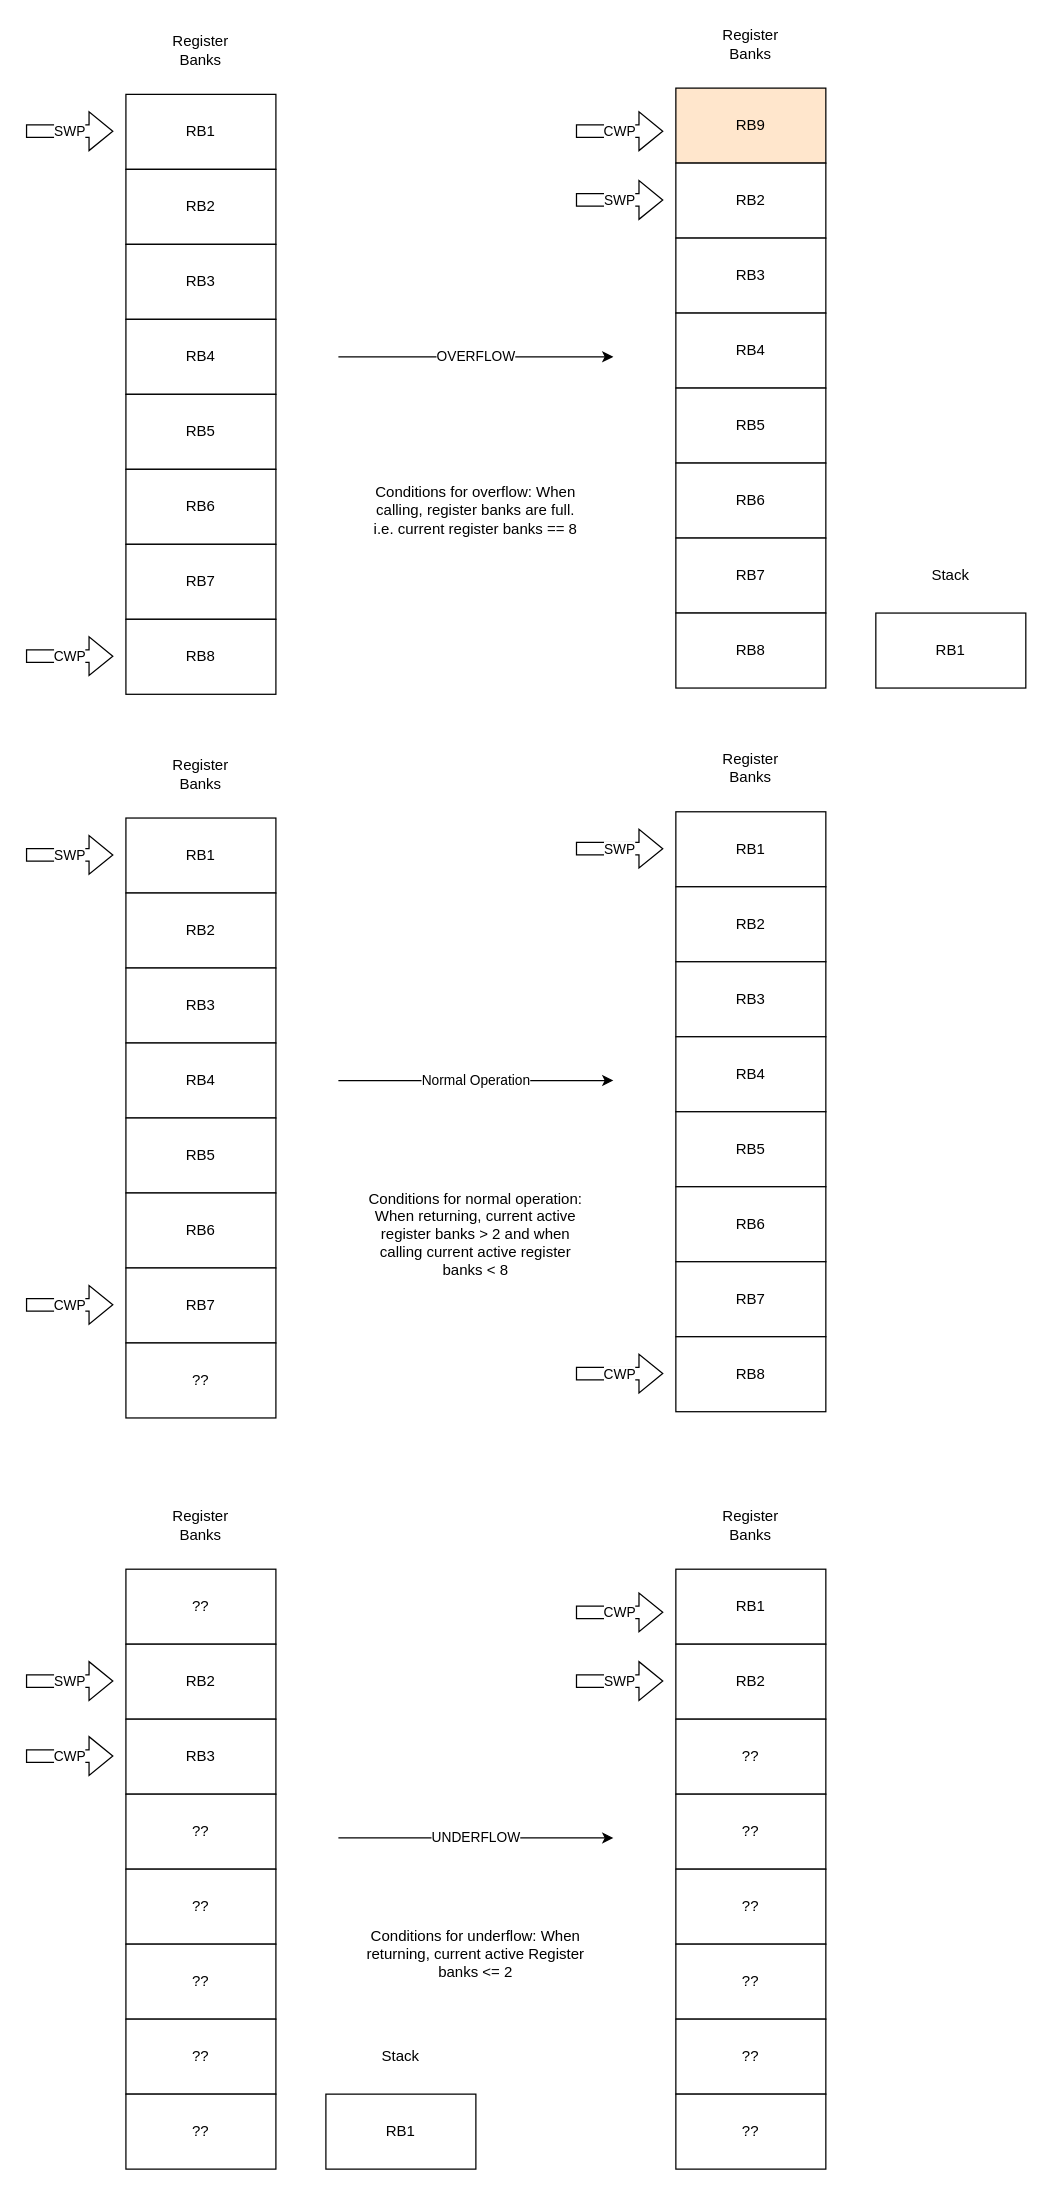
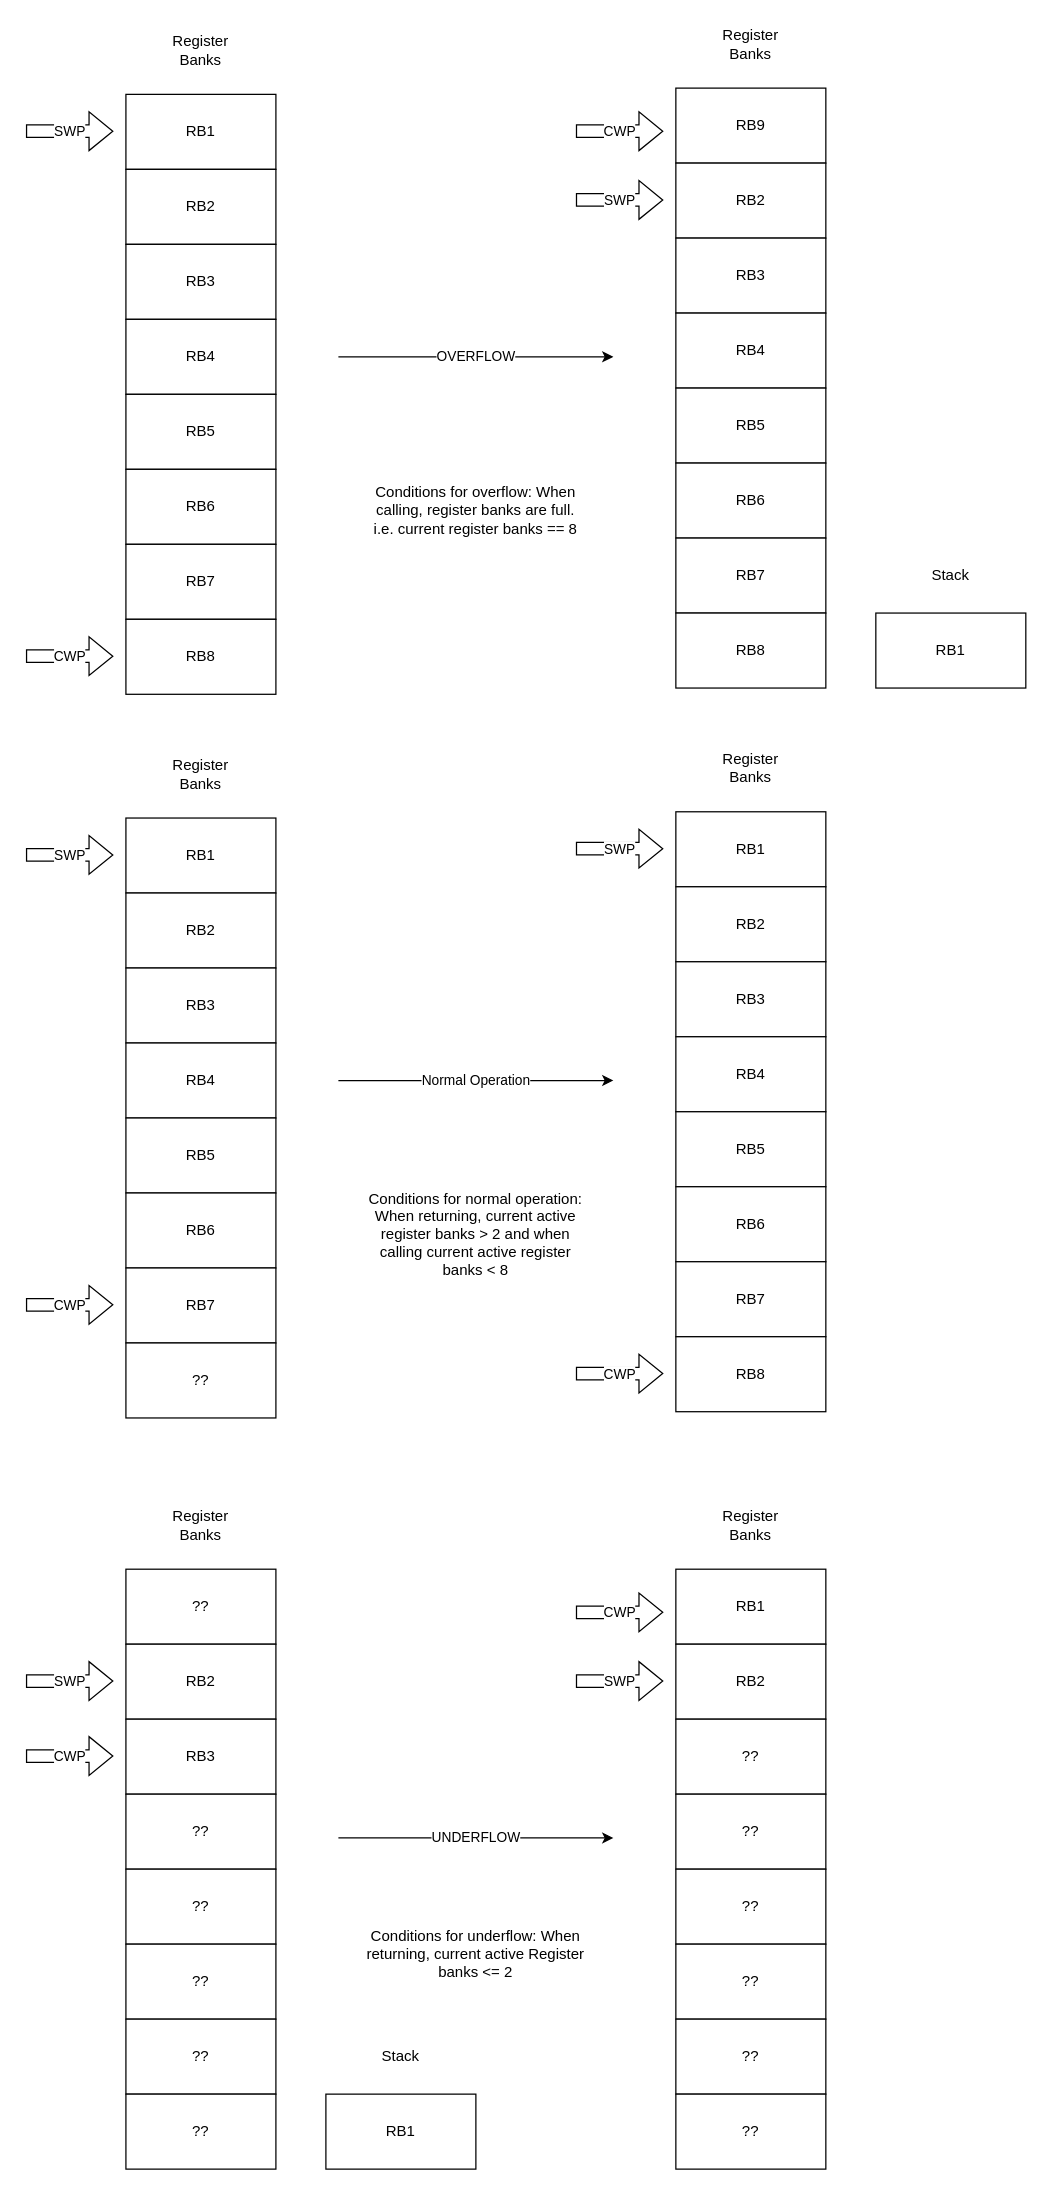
(751, 126) -> (751, 126)
